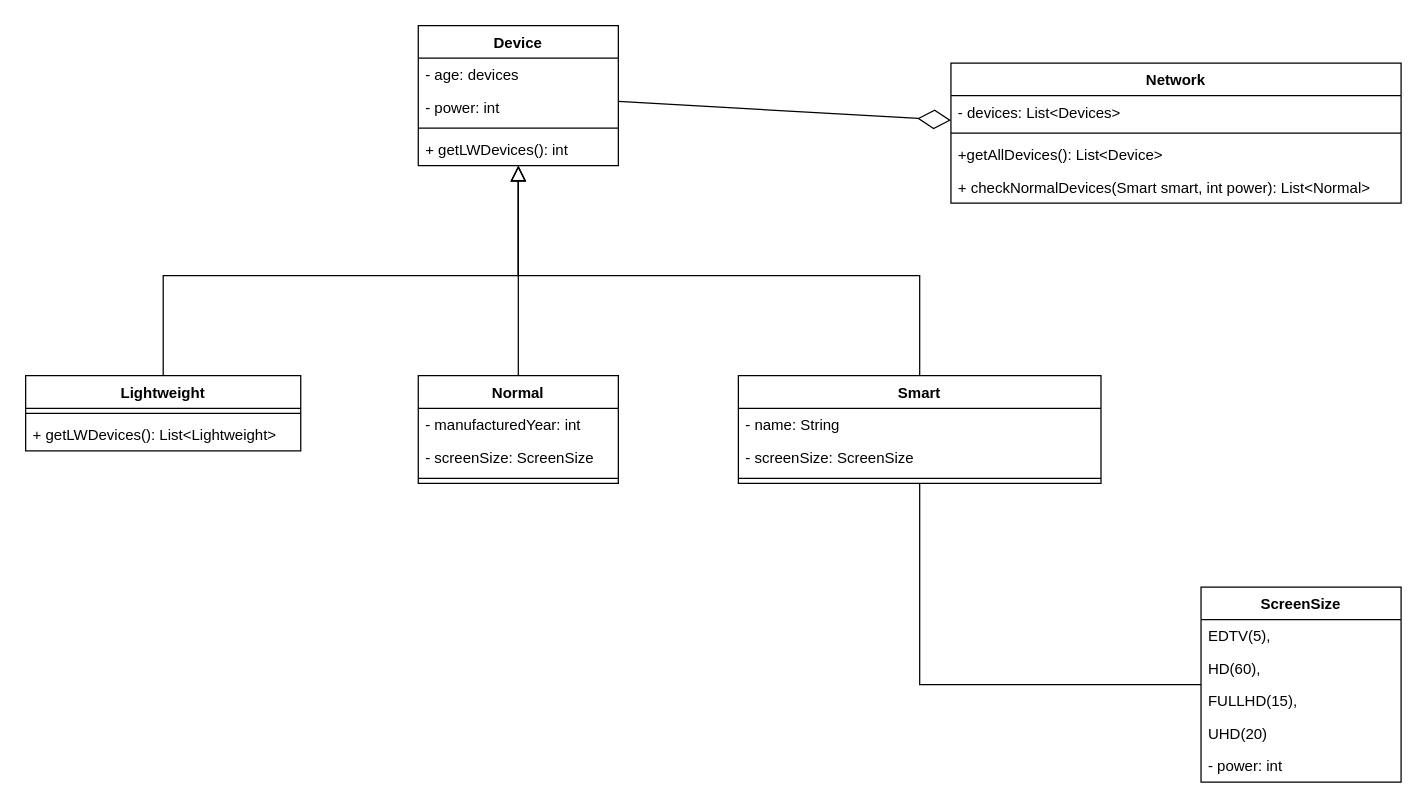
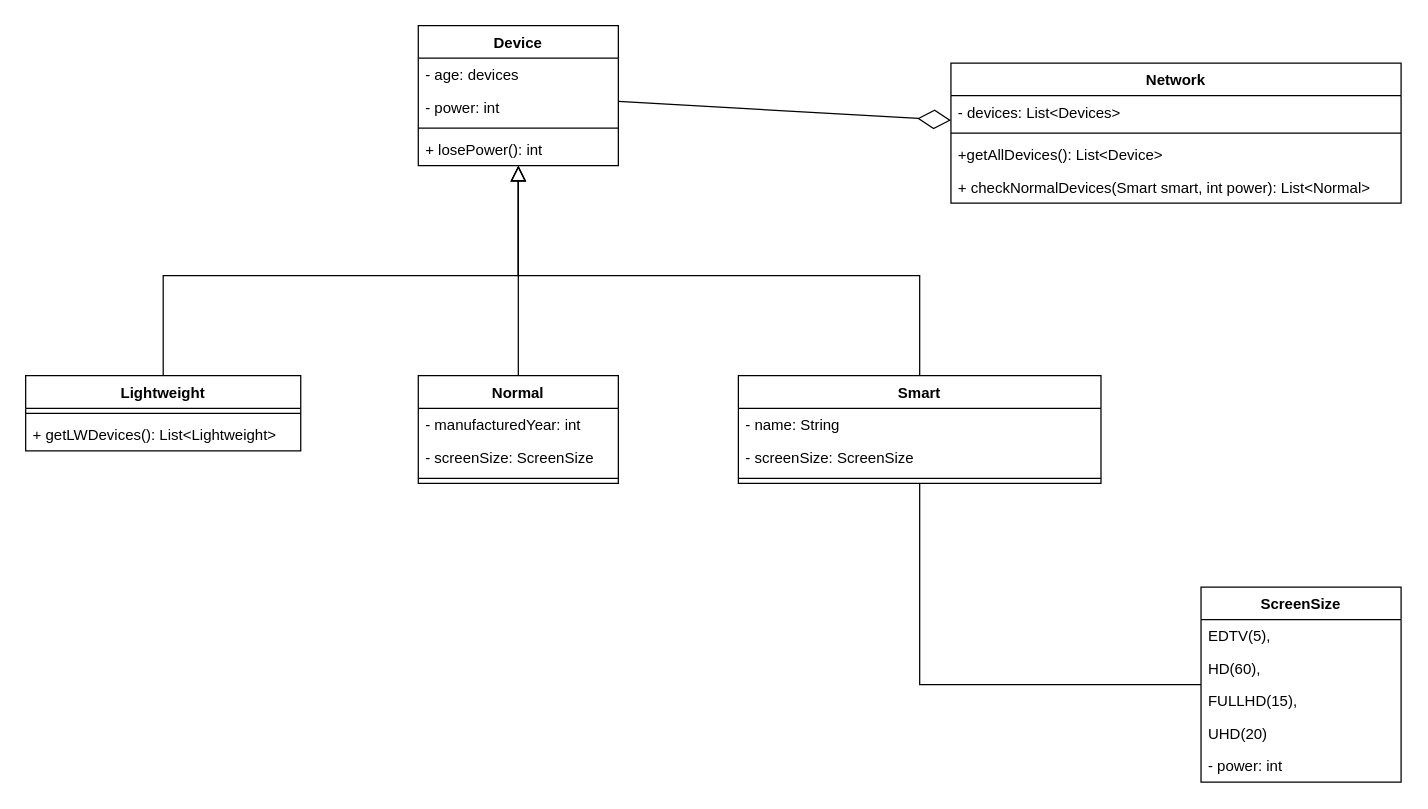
(503, 150) -> (491, 150)
